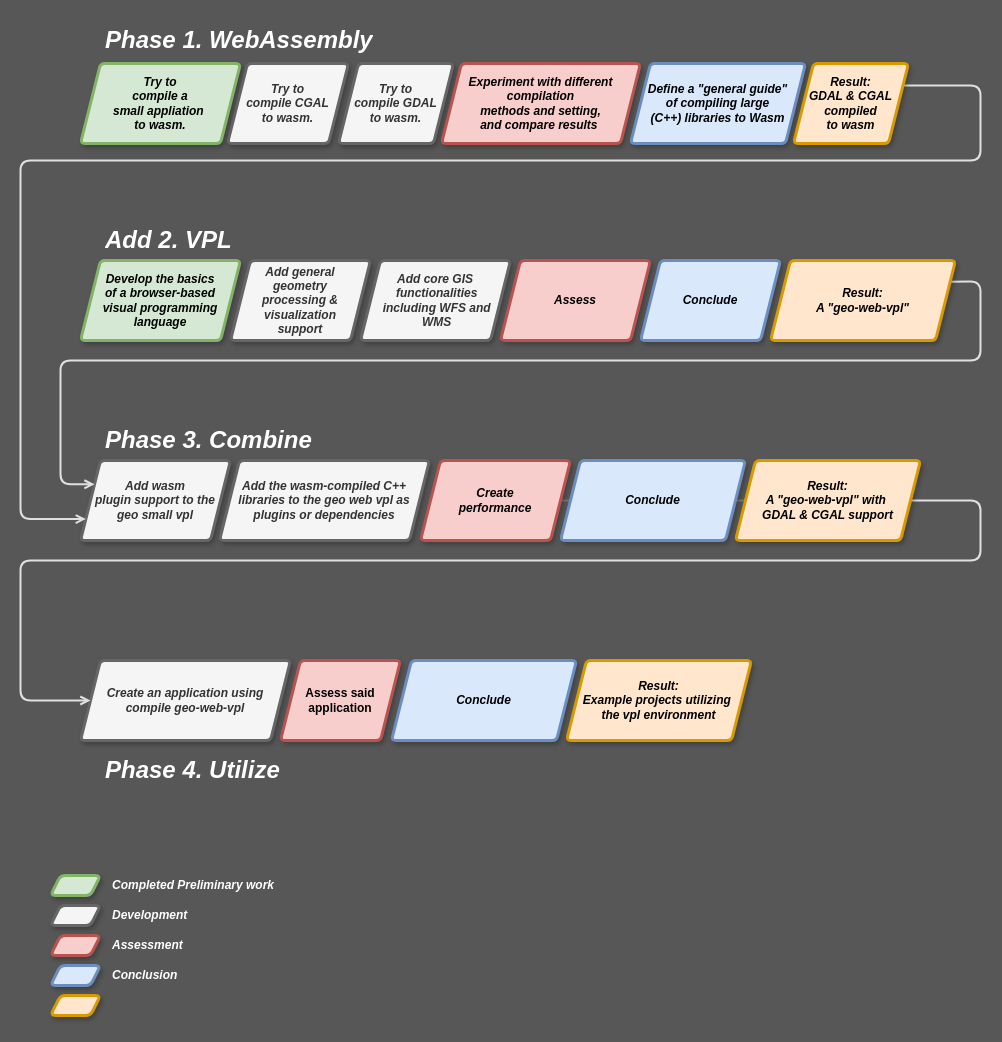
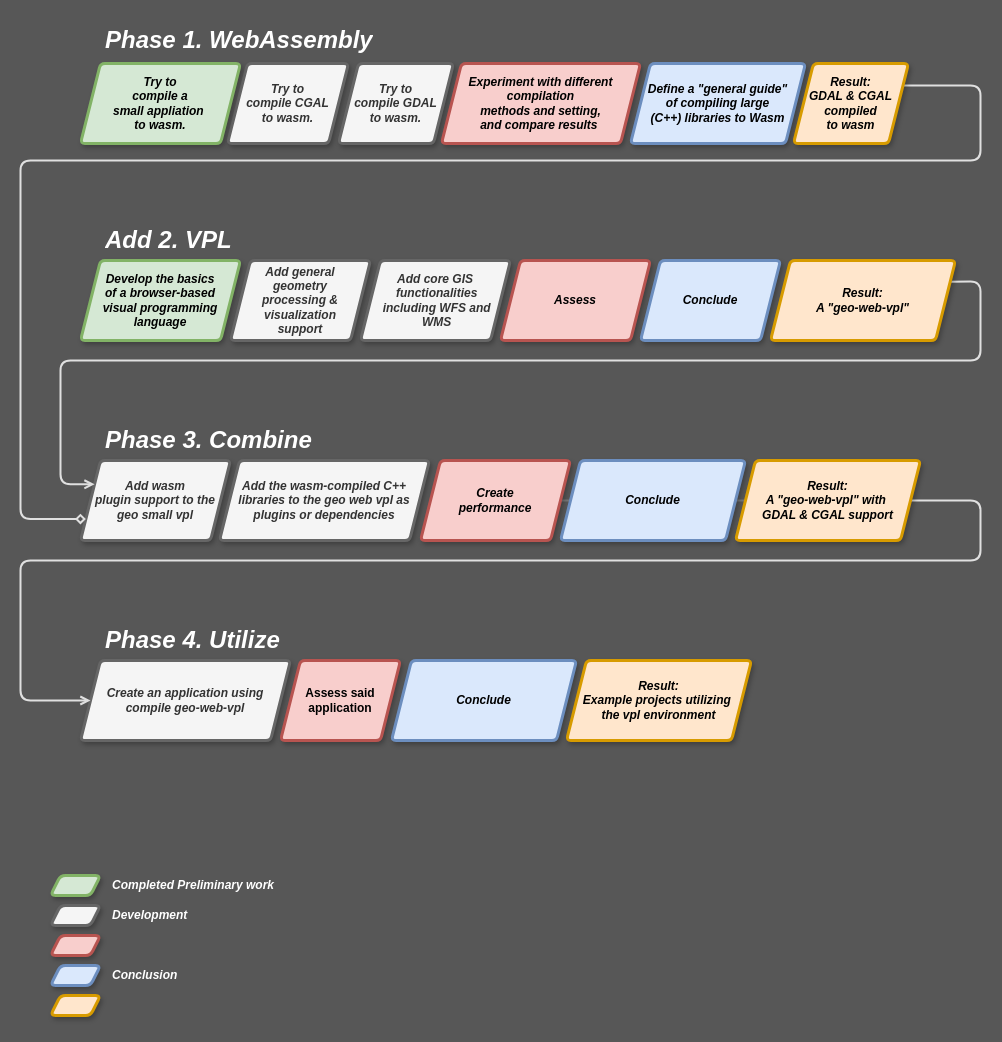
(78, 519) -> (75, 519)
(301, 771) -> (301, 641)
(221, 946) -> none
